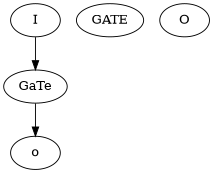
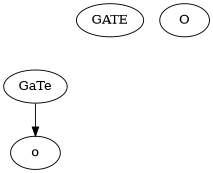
(35, 20) -> none
